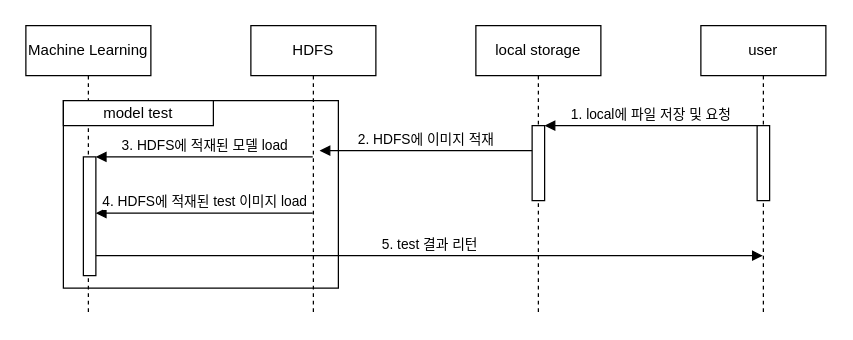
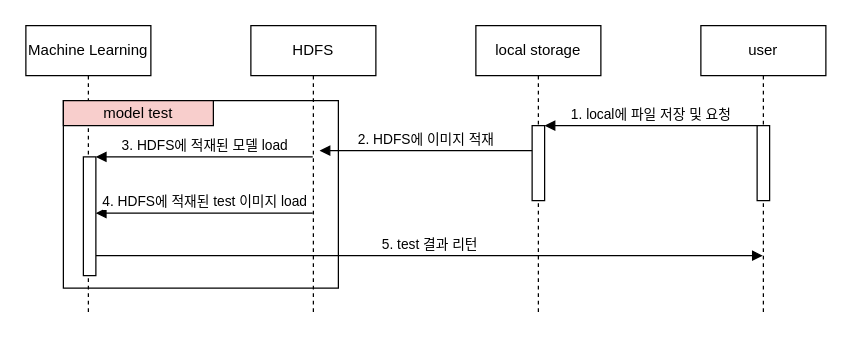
(138, 113) -> (138, 113)
